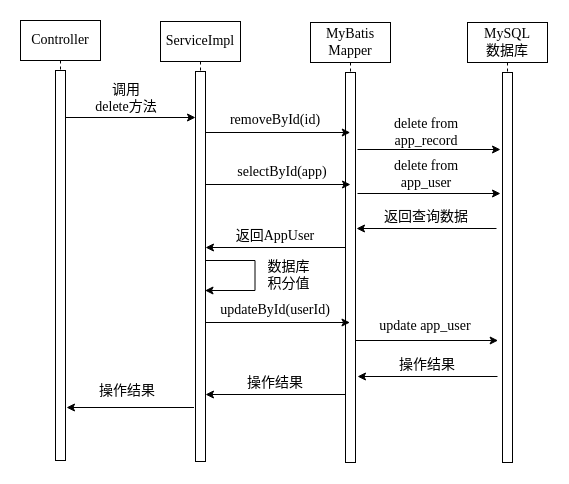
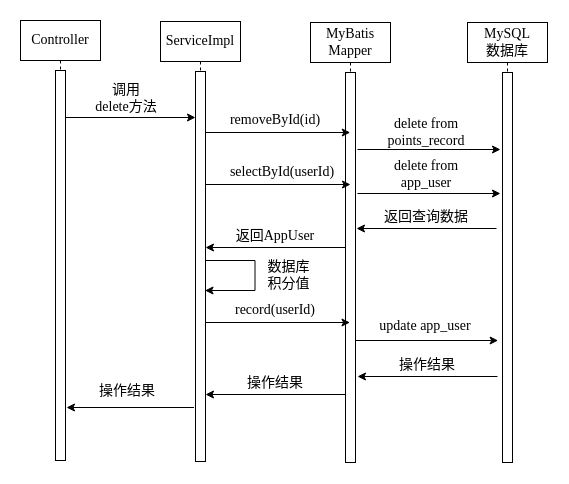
(427, 133) -> (427, 133)
(283, 173) -> (283, 173)
(276, 311) -> (276, 311)
